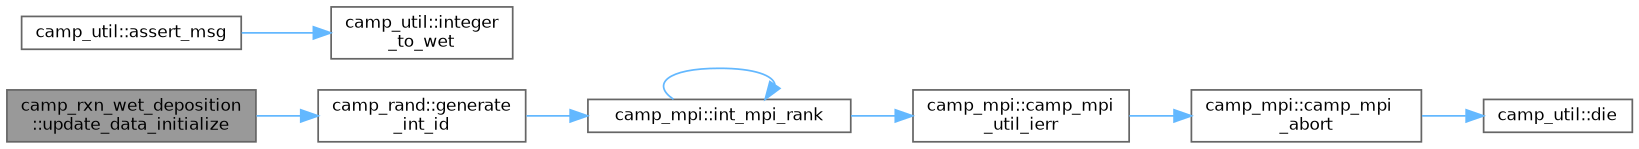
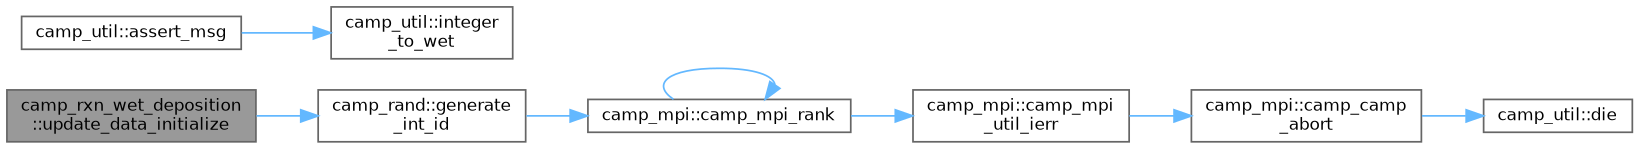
(719, 116) -> (719, 116)
(1306, 116) -> (1306, 116)
